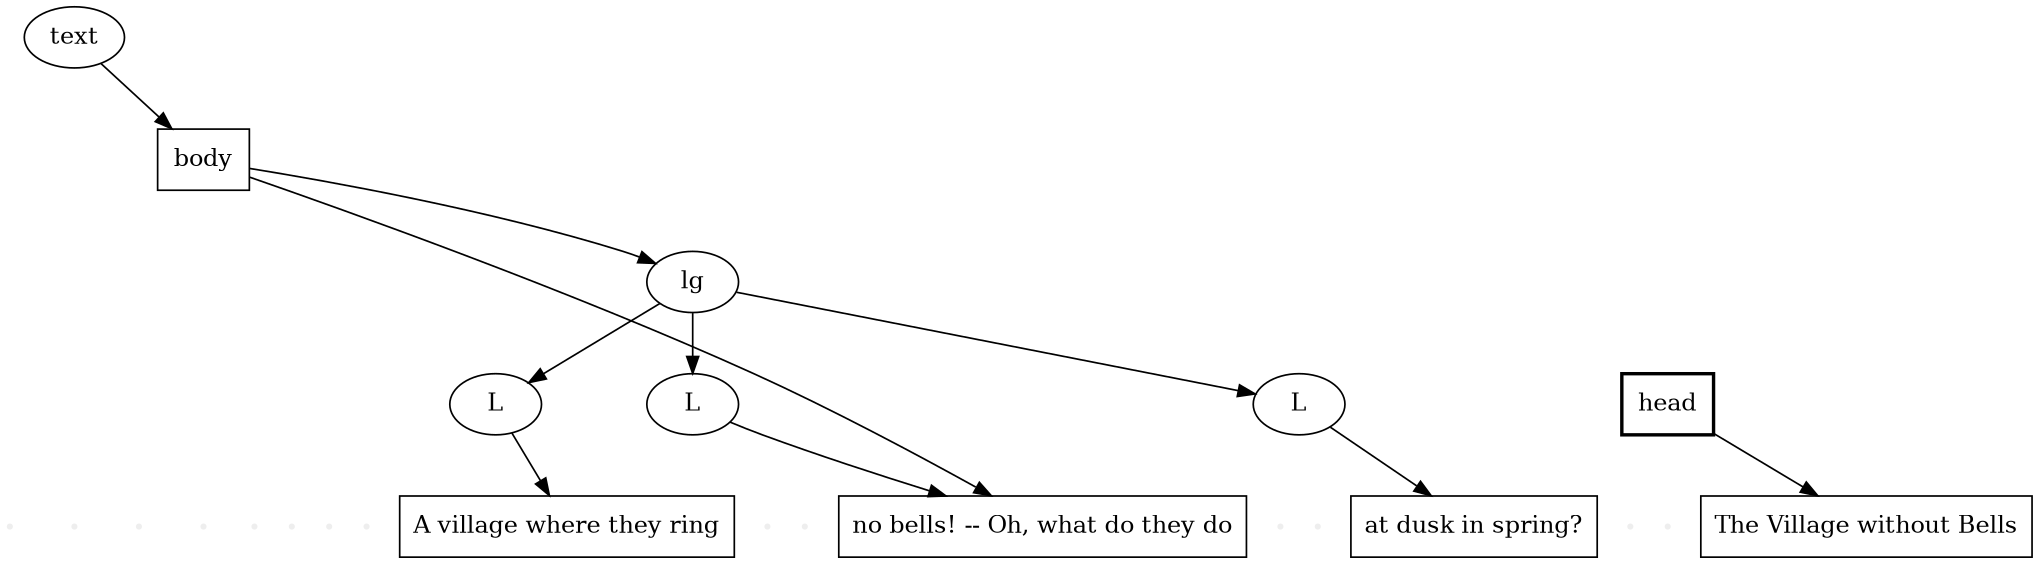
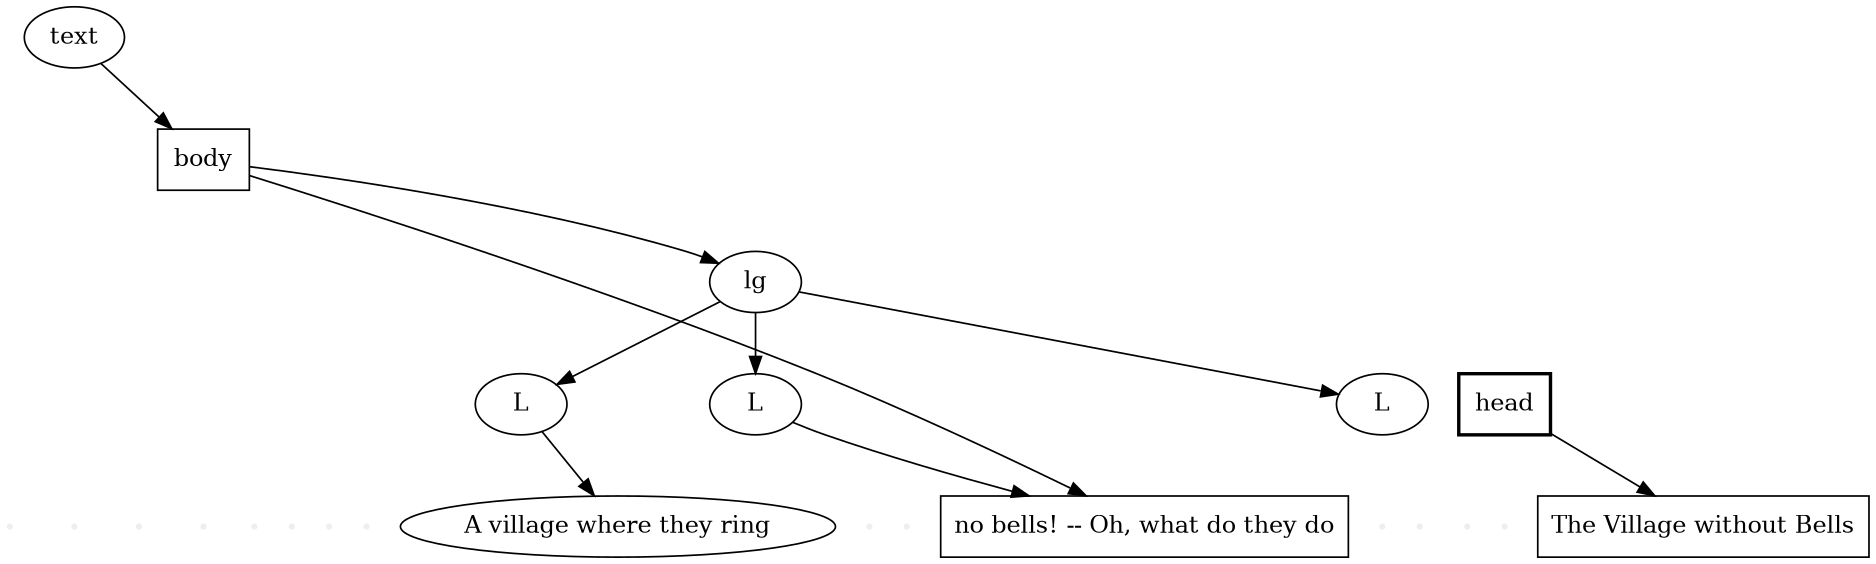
(567, 527) -> (618, 527)
(1474, 527) -> none
